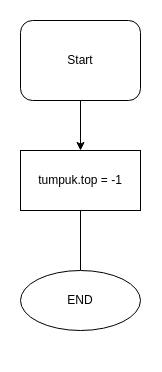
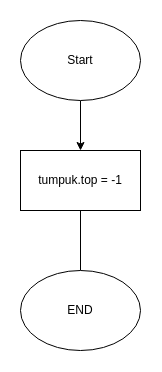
(81, 61) -> (81, 61)
(81, 301) -> (81, 311)
